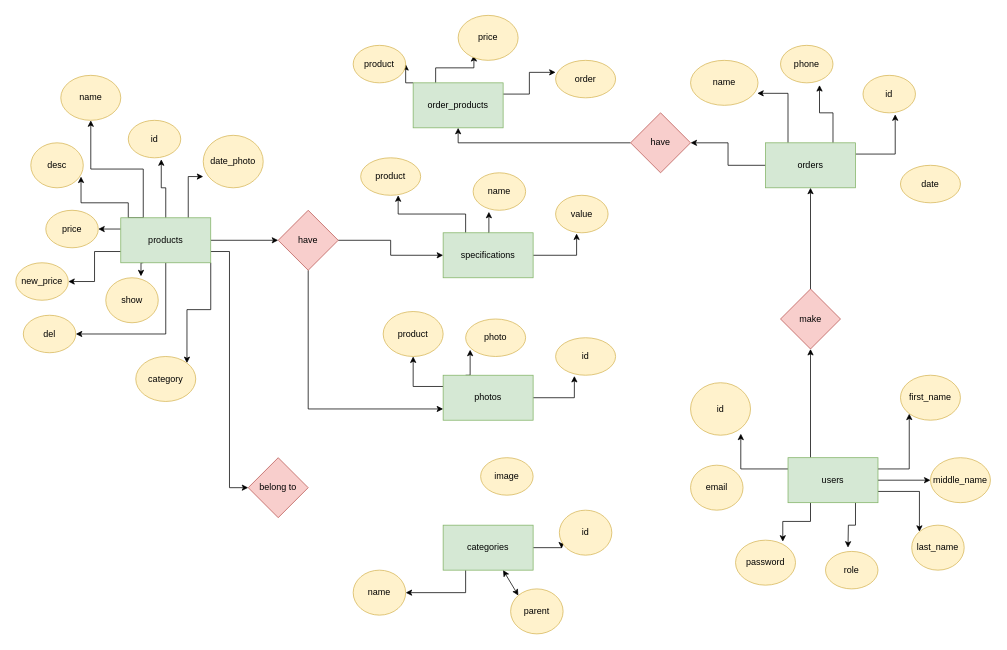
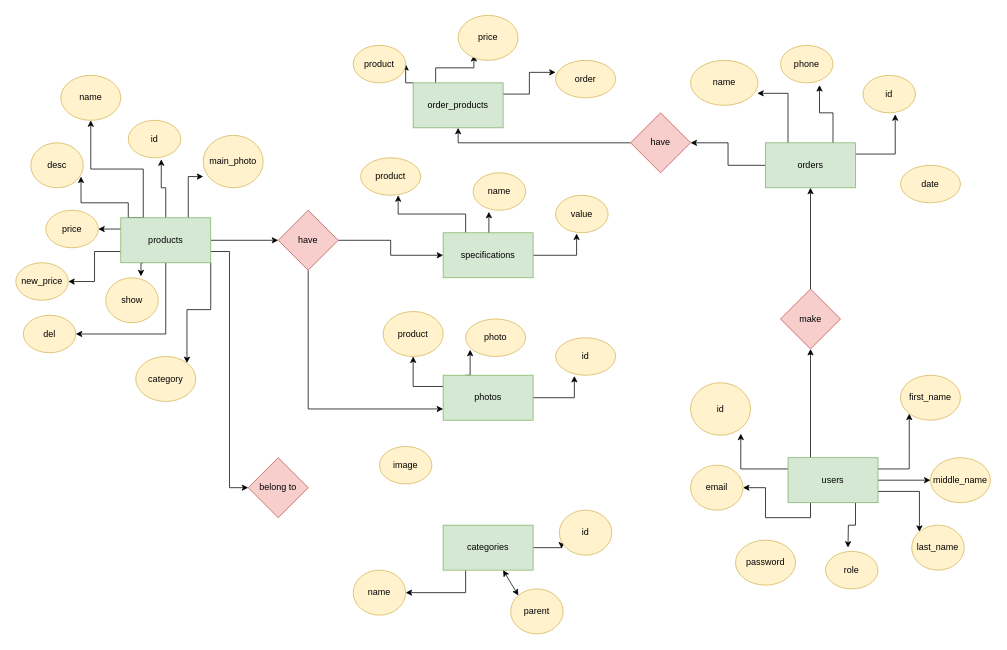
(233, 162) -> (233, 162)
(507, 477) -> (405, 465)
(792, 522) -> (766, 518)
